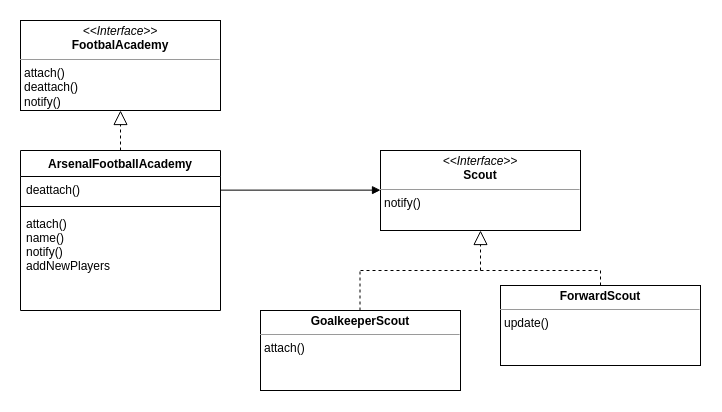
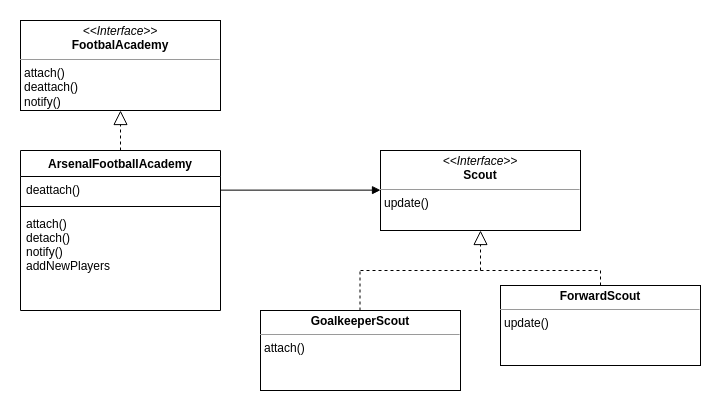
(424, 172) -> (424, 172)
(53, 224) -> (53, 224)
